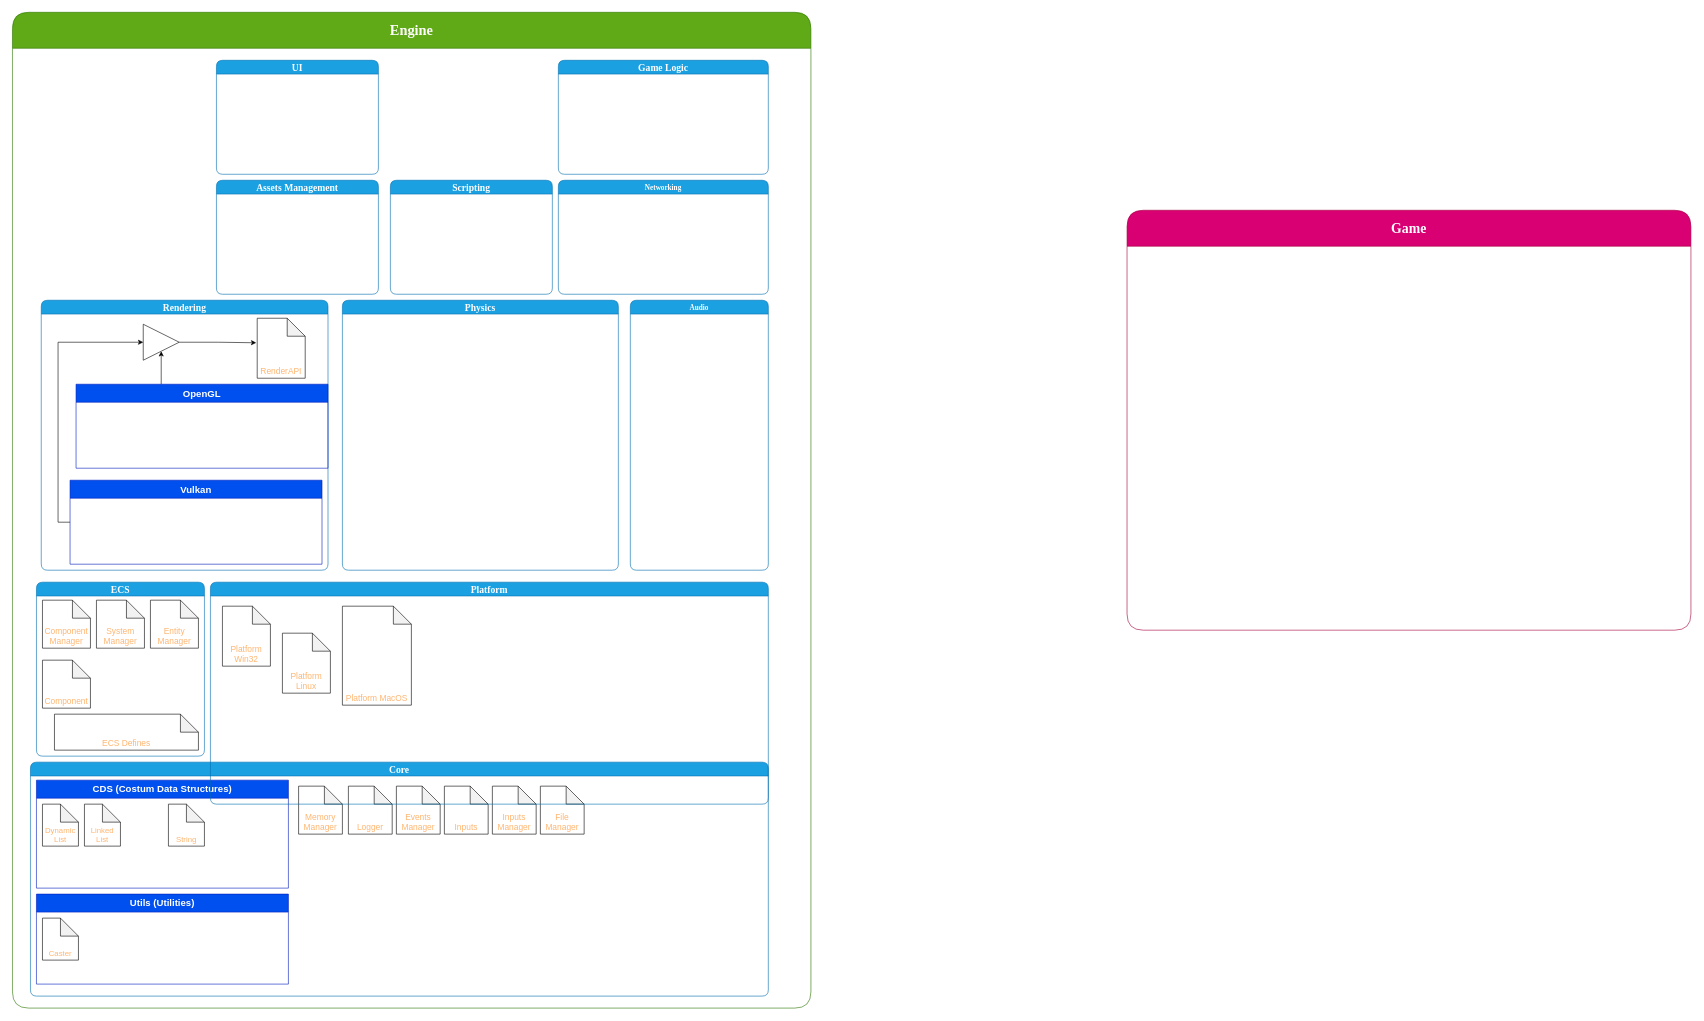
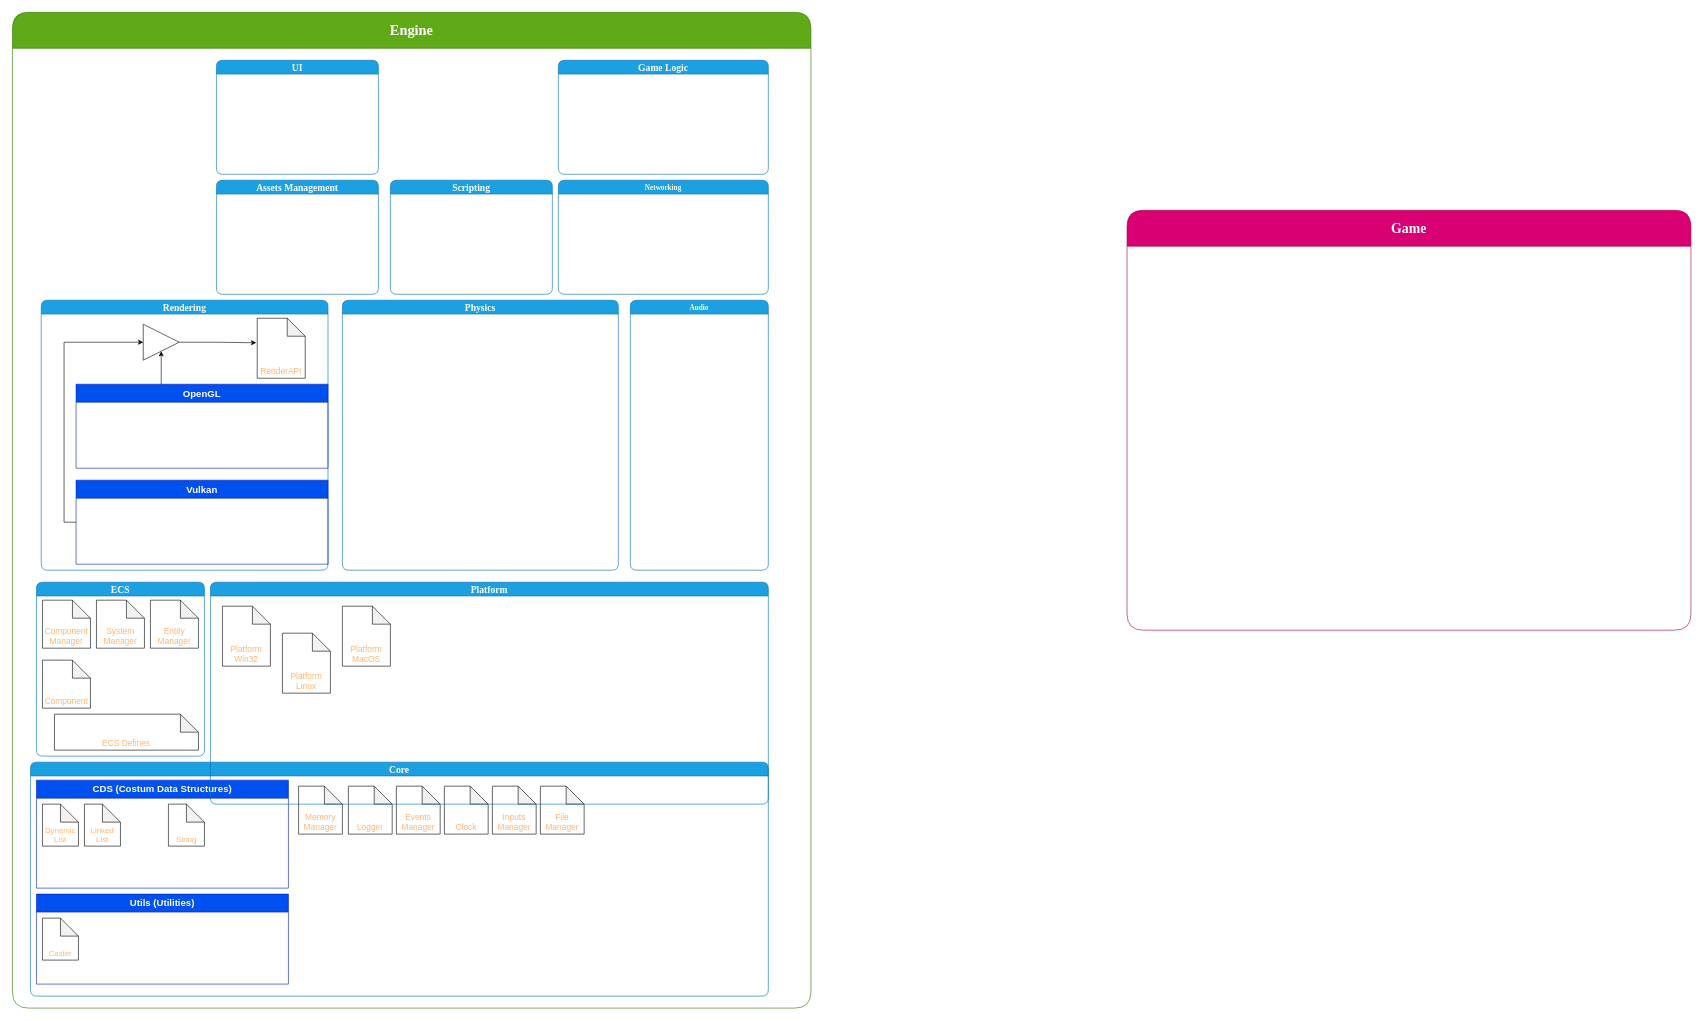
(196, 522) -> (202, 522)
(377, 656) -> (366, 636)
(466, 827) -> (466, 827)
